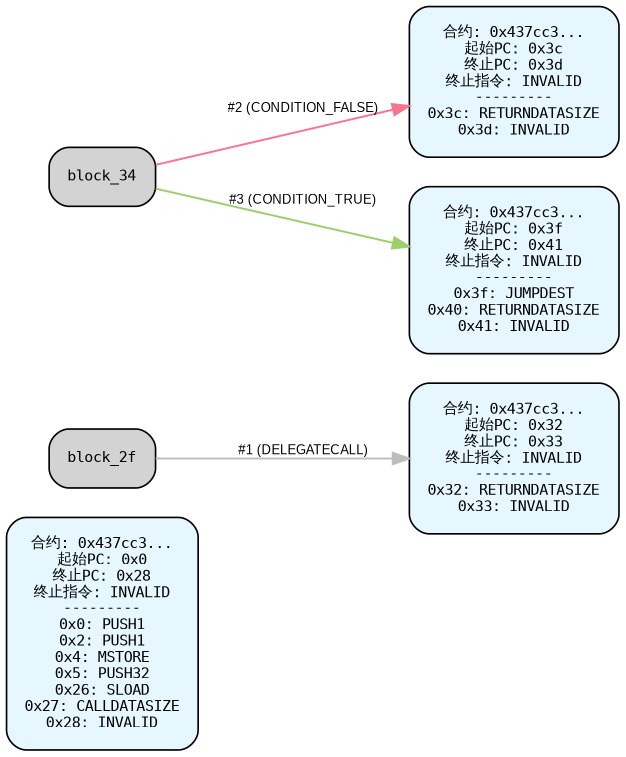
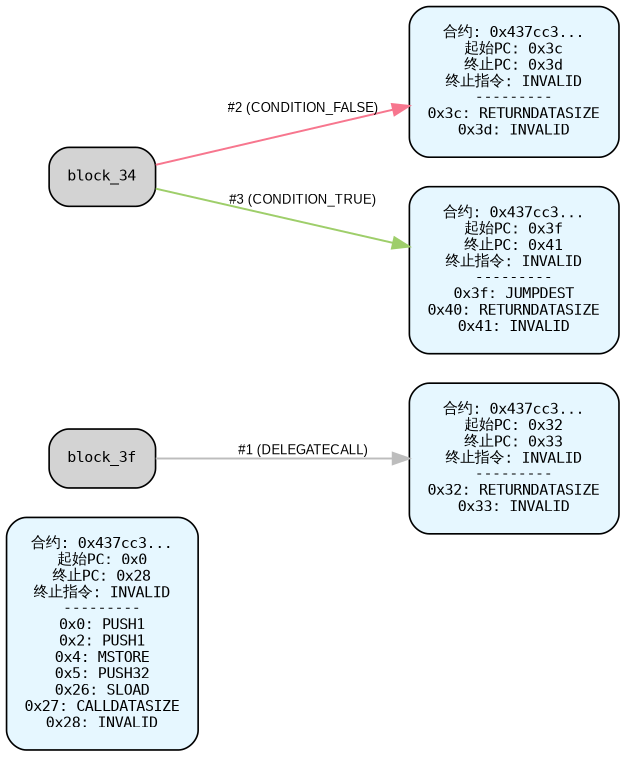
(102, 459) -> (102, 459)
